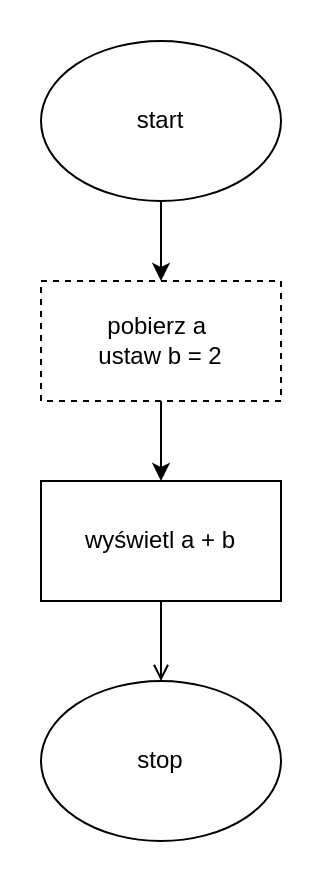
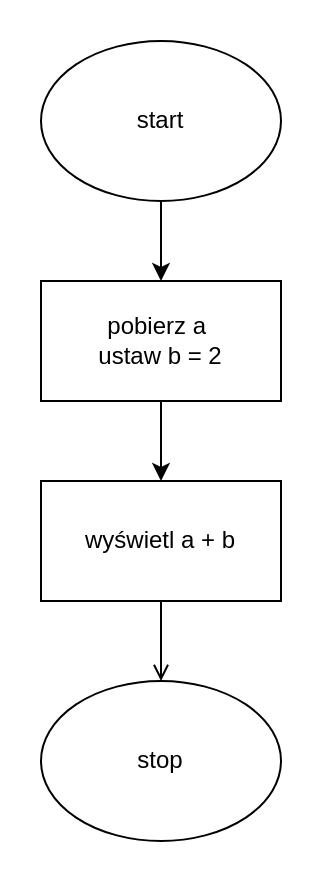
(161, 341) -> (161, 341)
